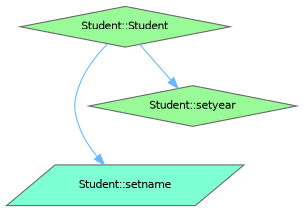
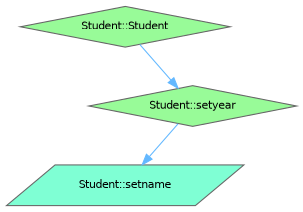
(75, 99) -> (164, 140)
